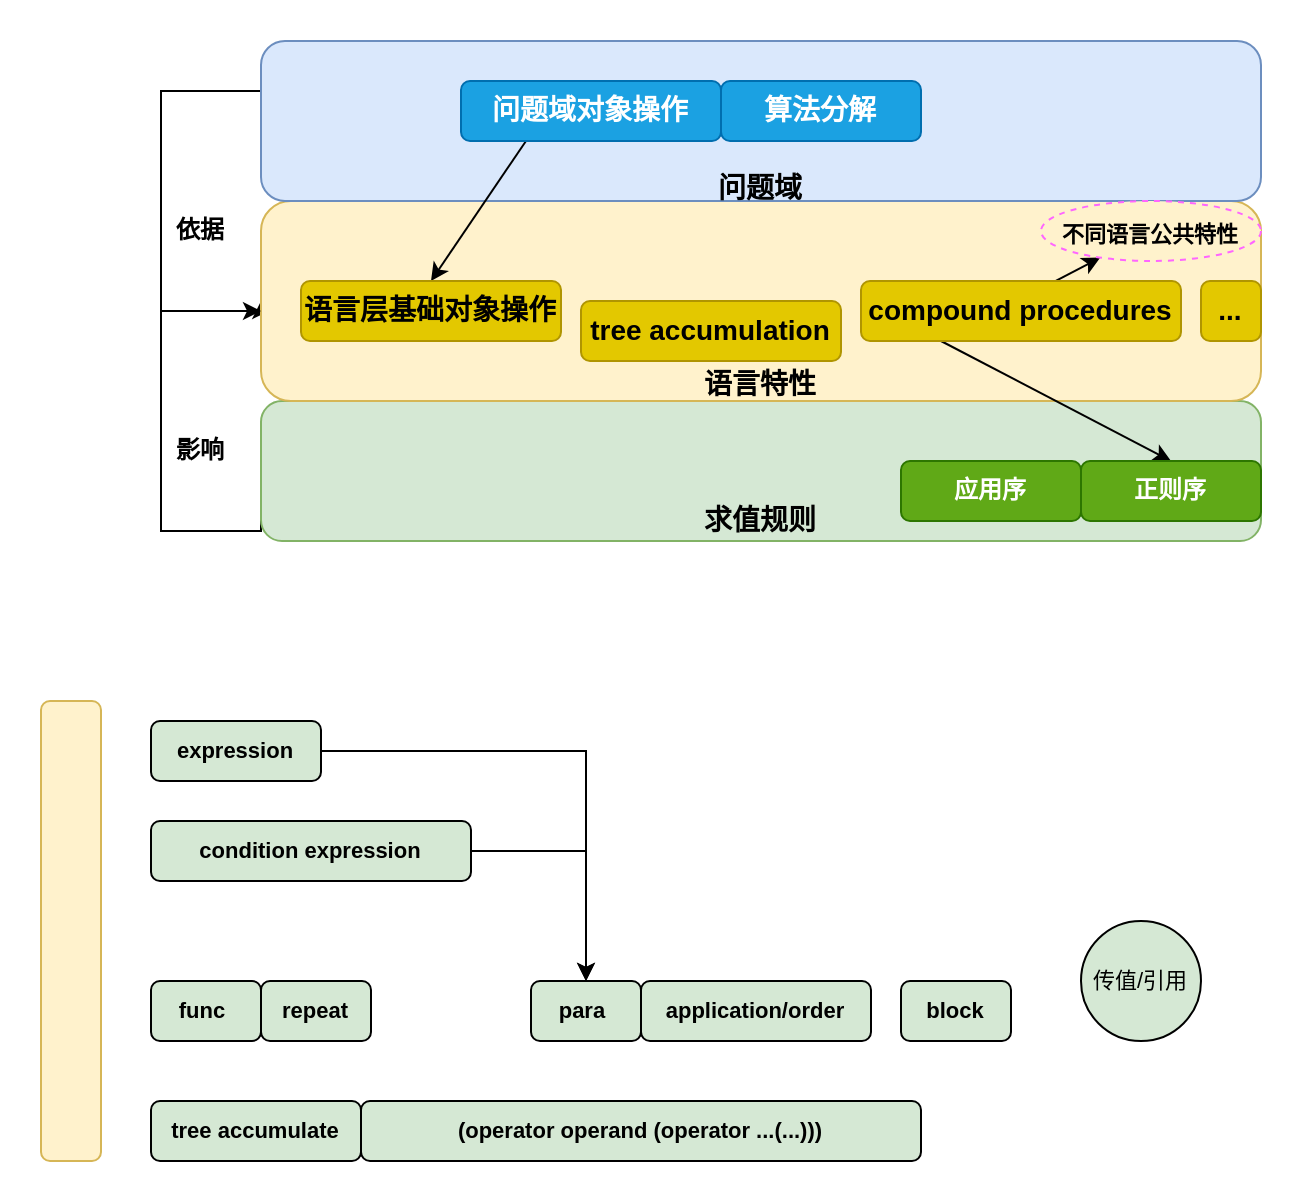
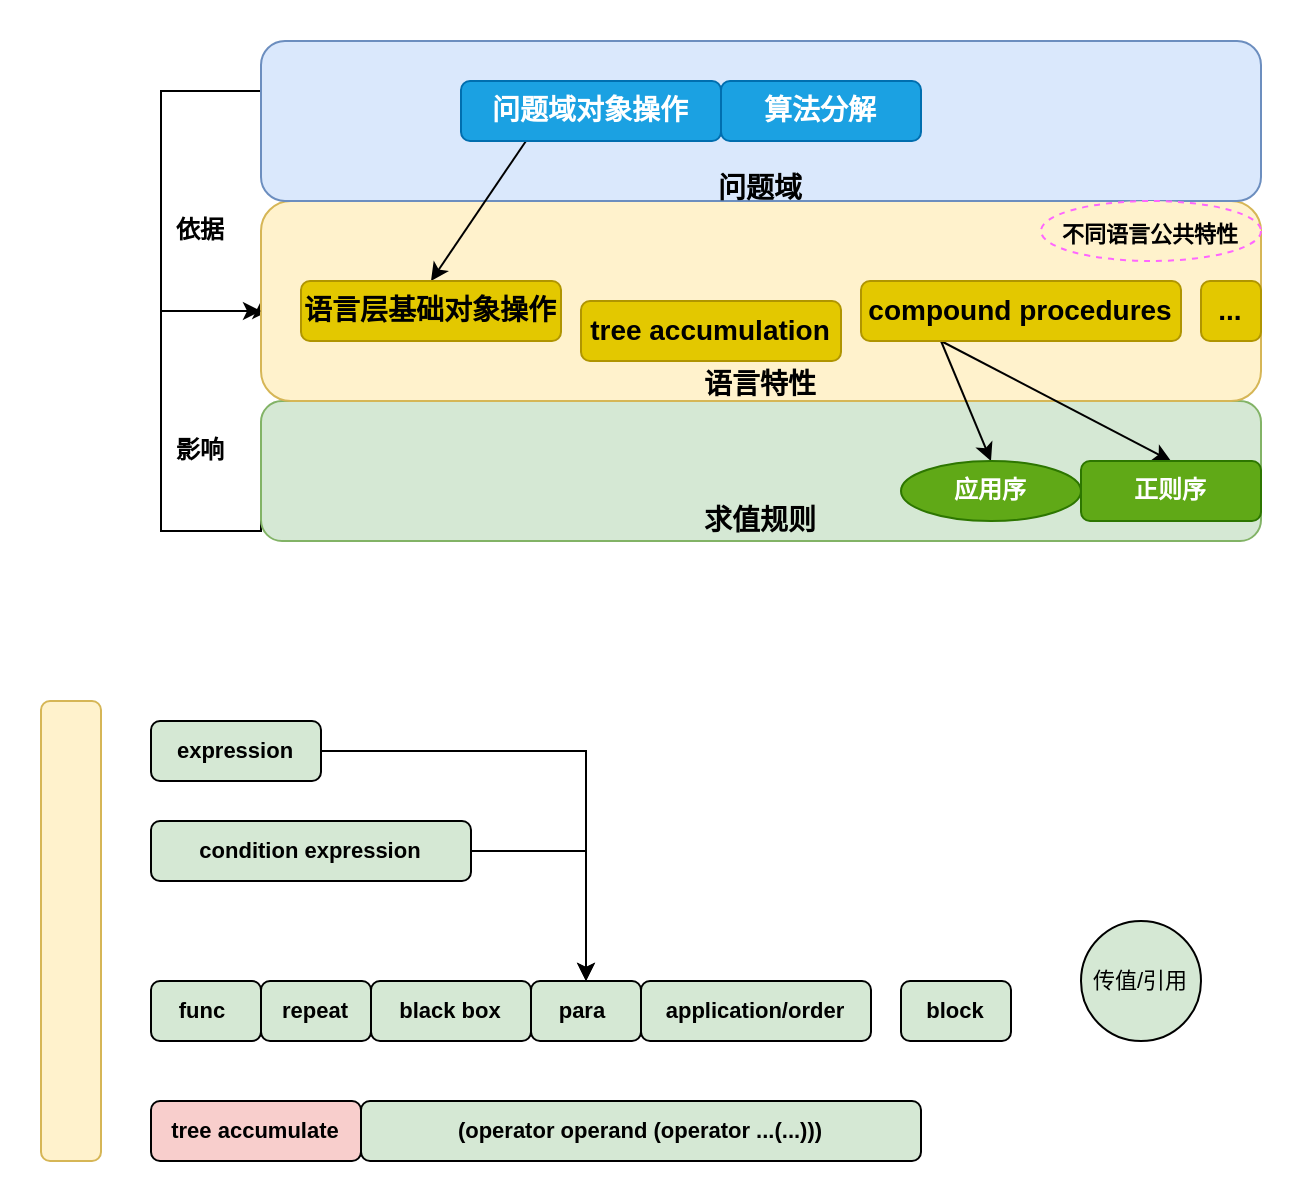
(1072, 272) -> (965, 397)
(991, 491) -> (991, 491)
none -> (451, 1011)
(256, 1131) -> (256, 1131)
